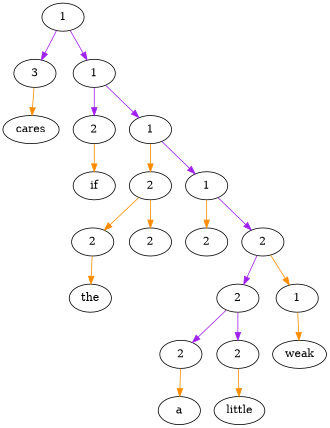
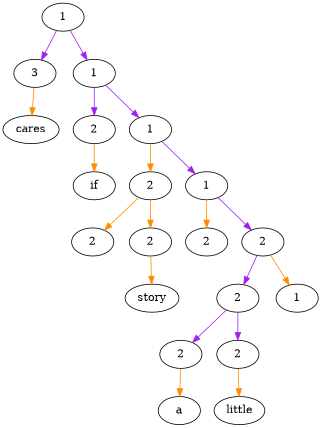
(90, 298) -> none
none -> (152, 298)
(300, 354) -> none
